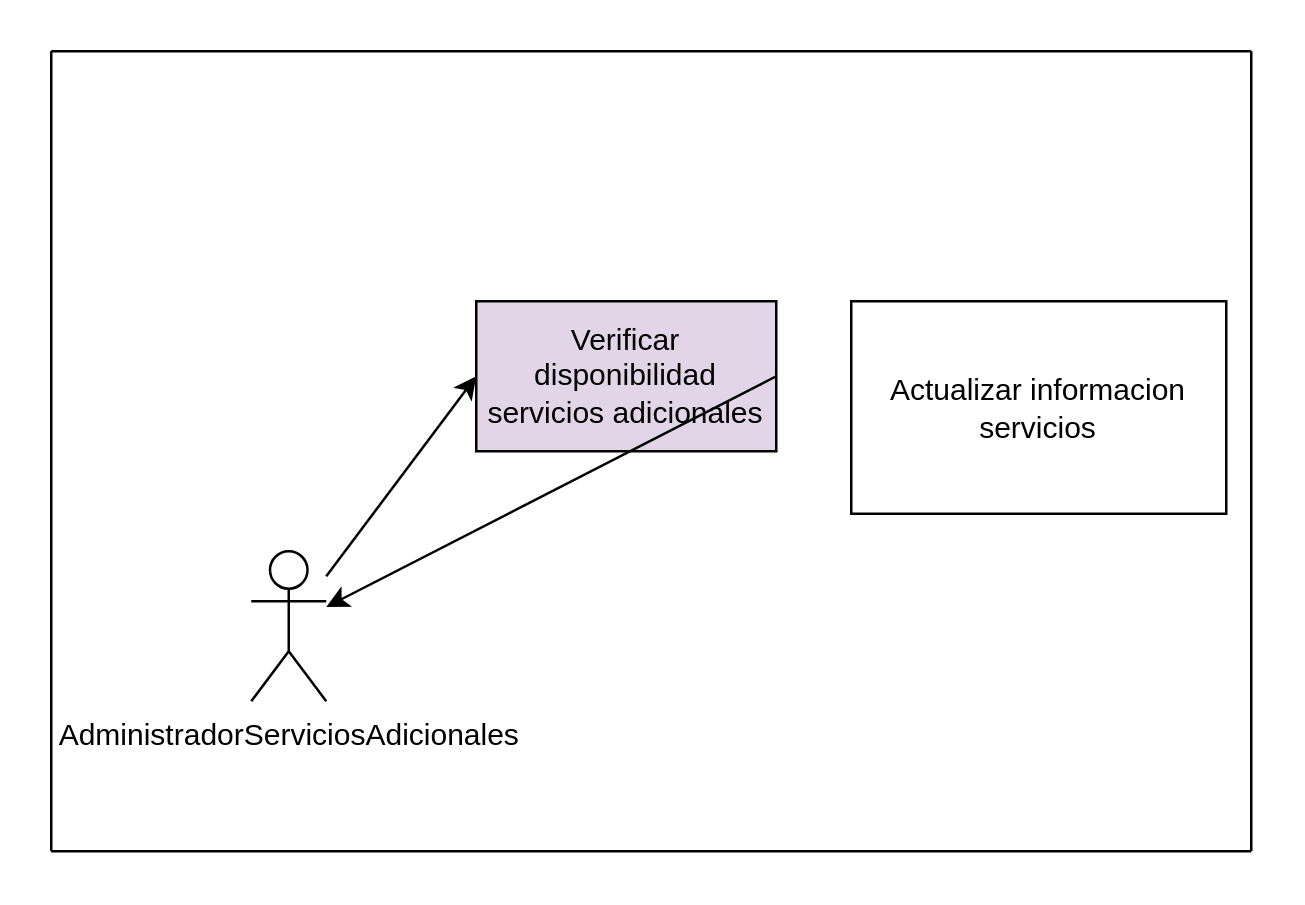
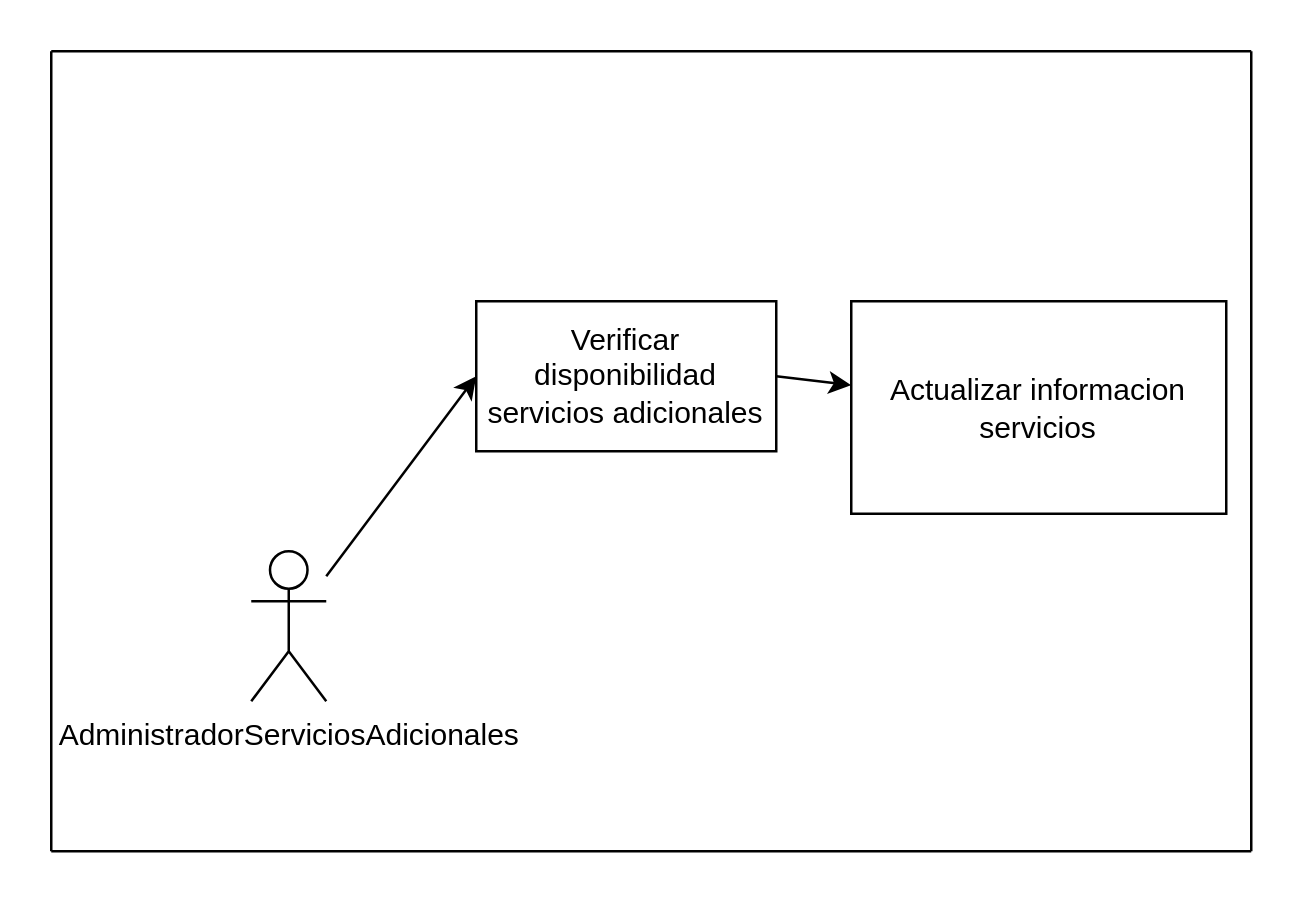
(626, 376) -> (626, 376)
(559, 488) -> (805, 380)
